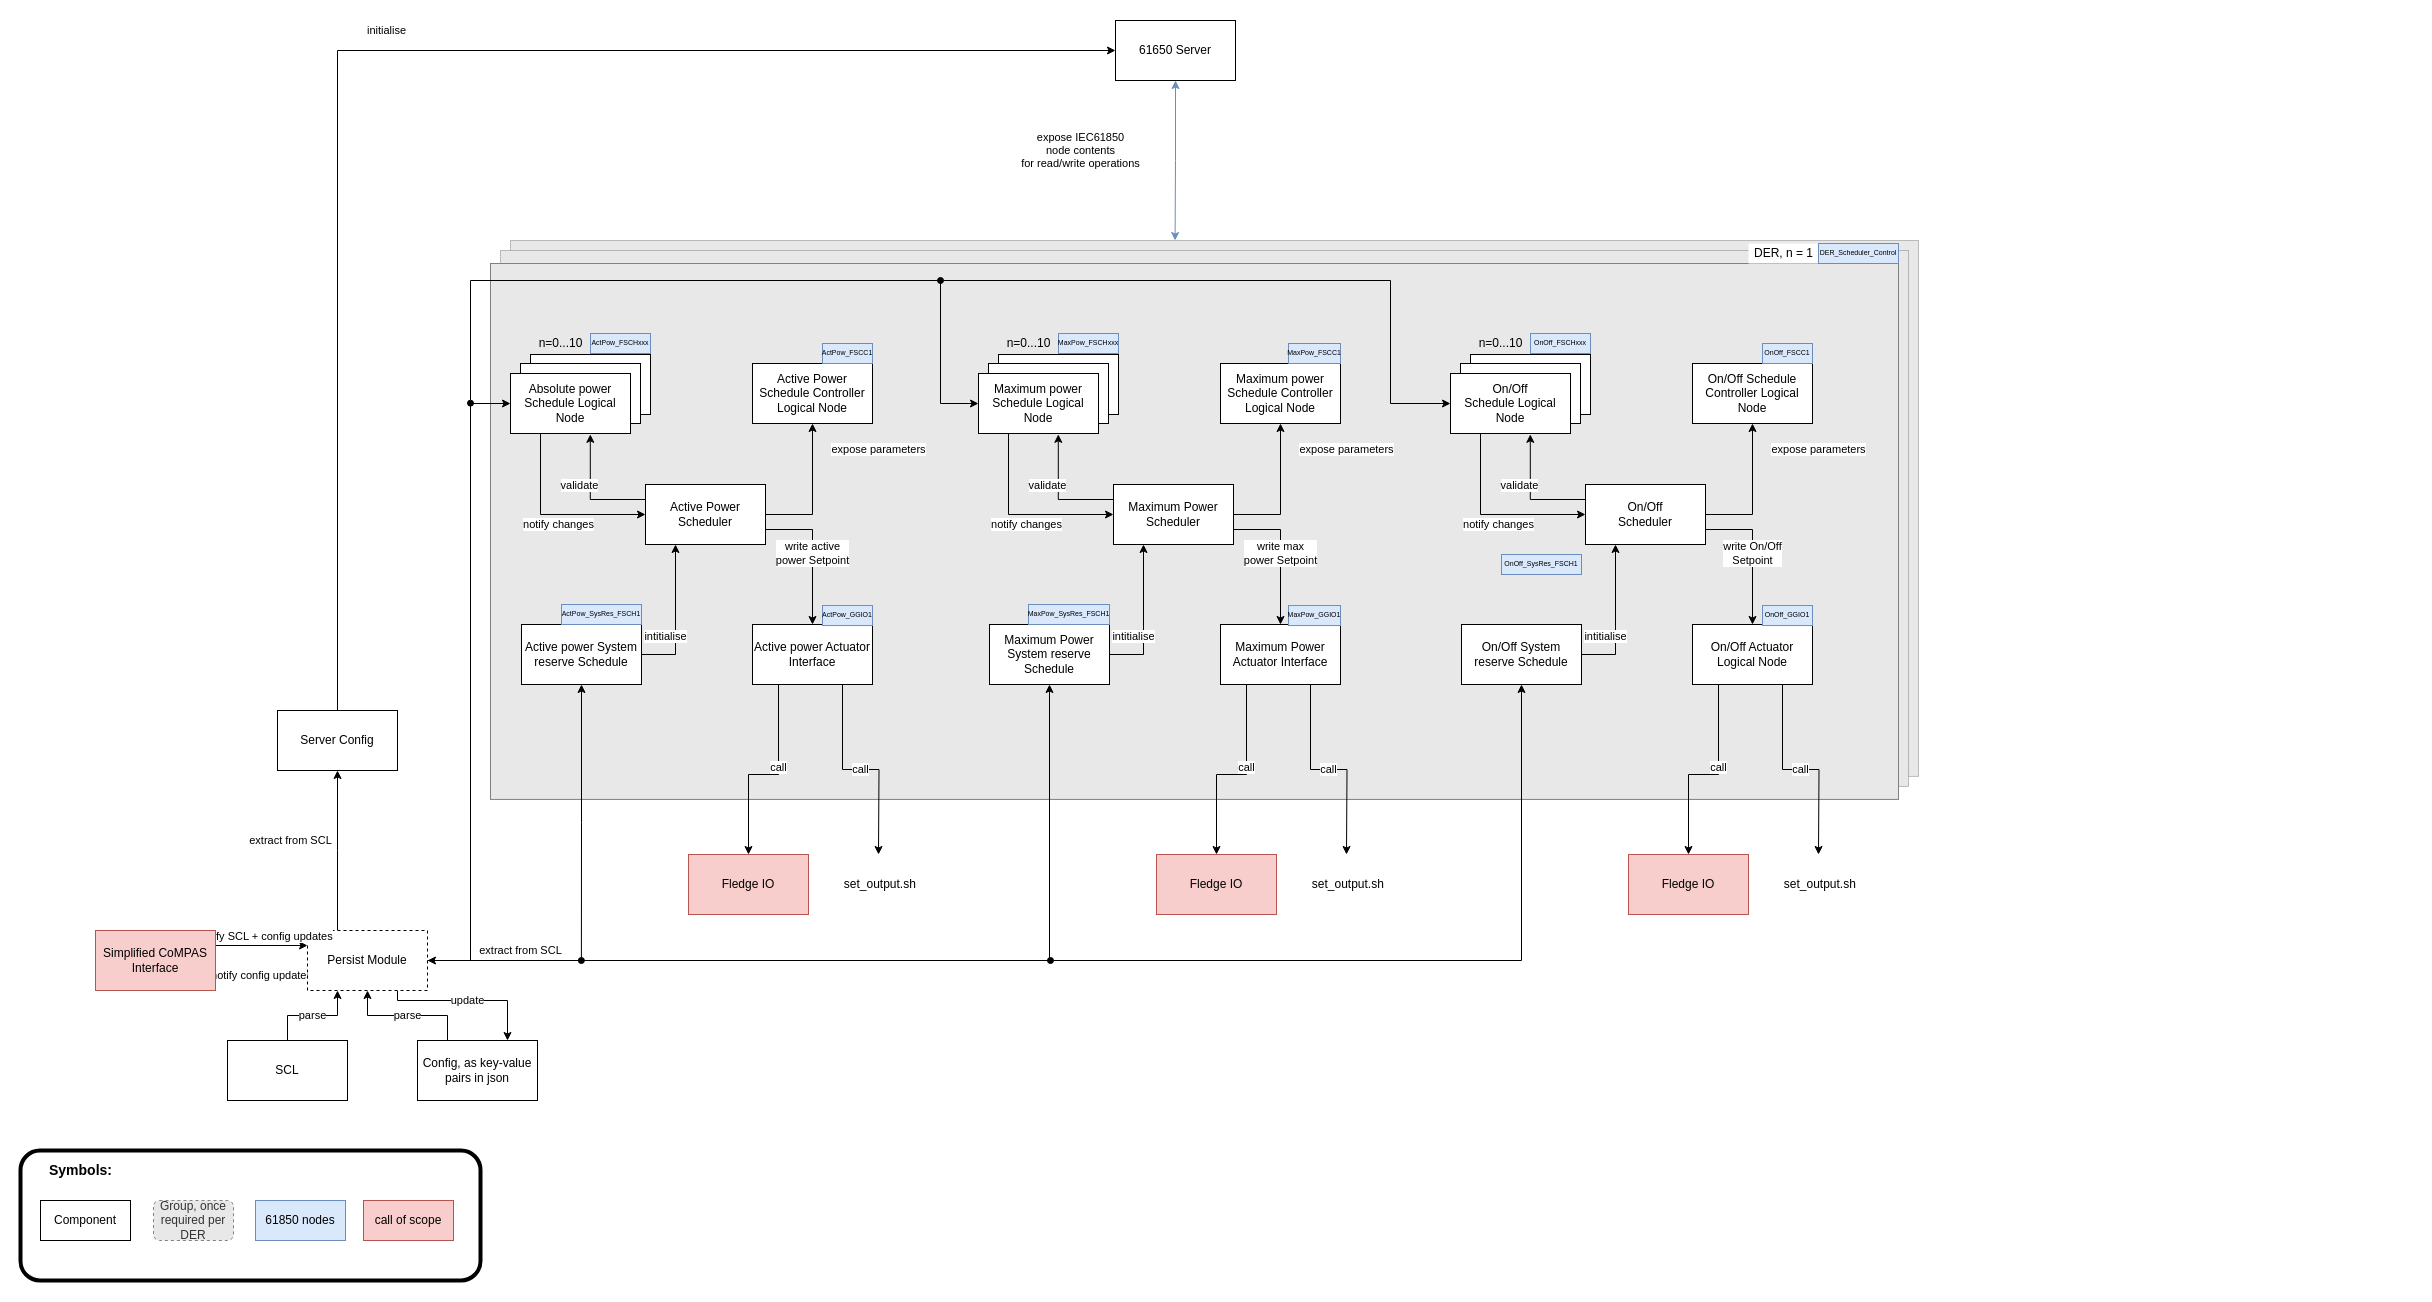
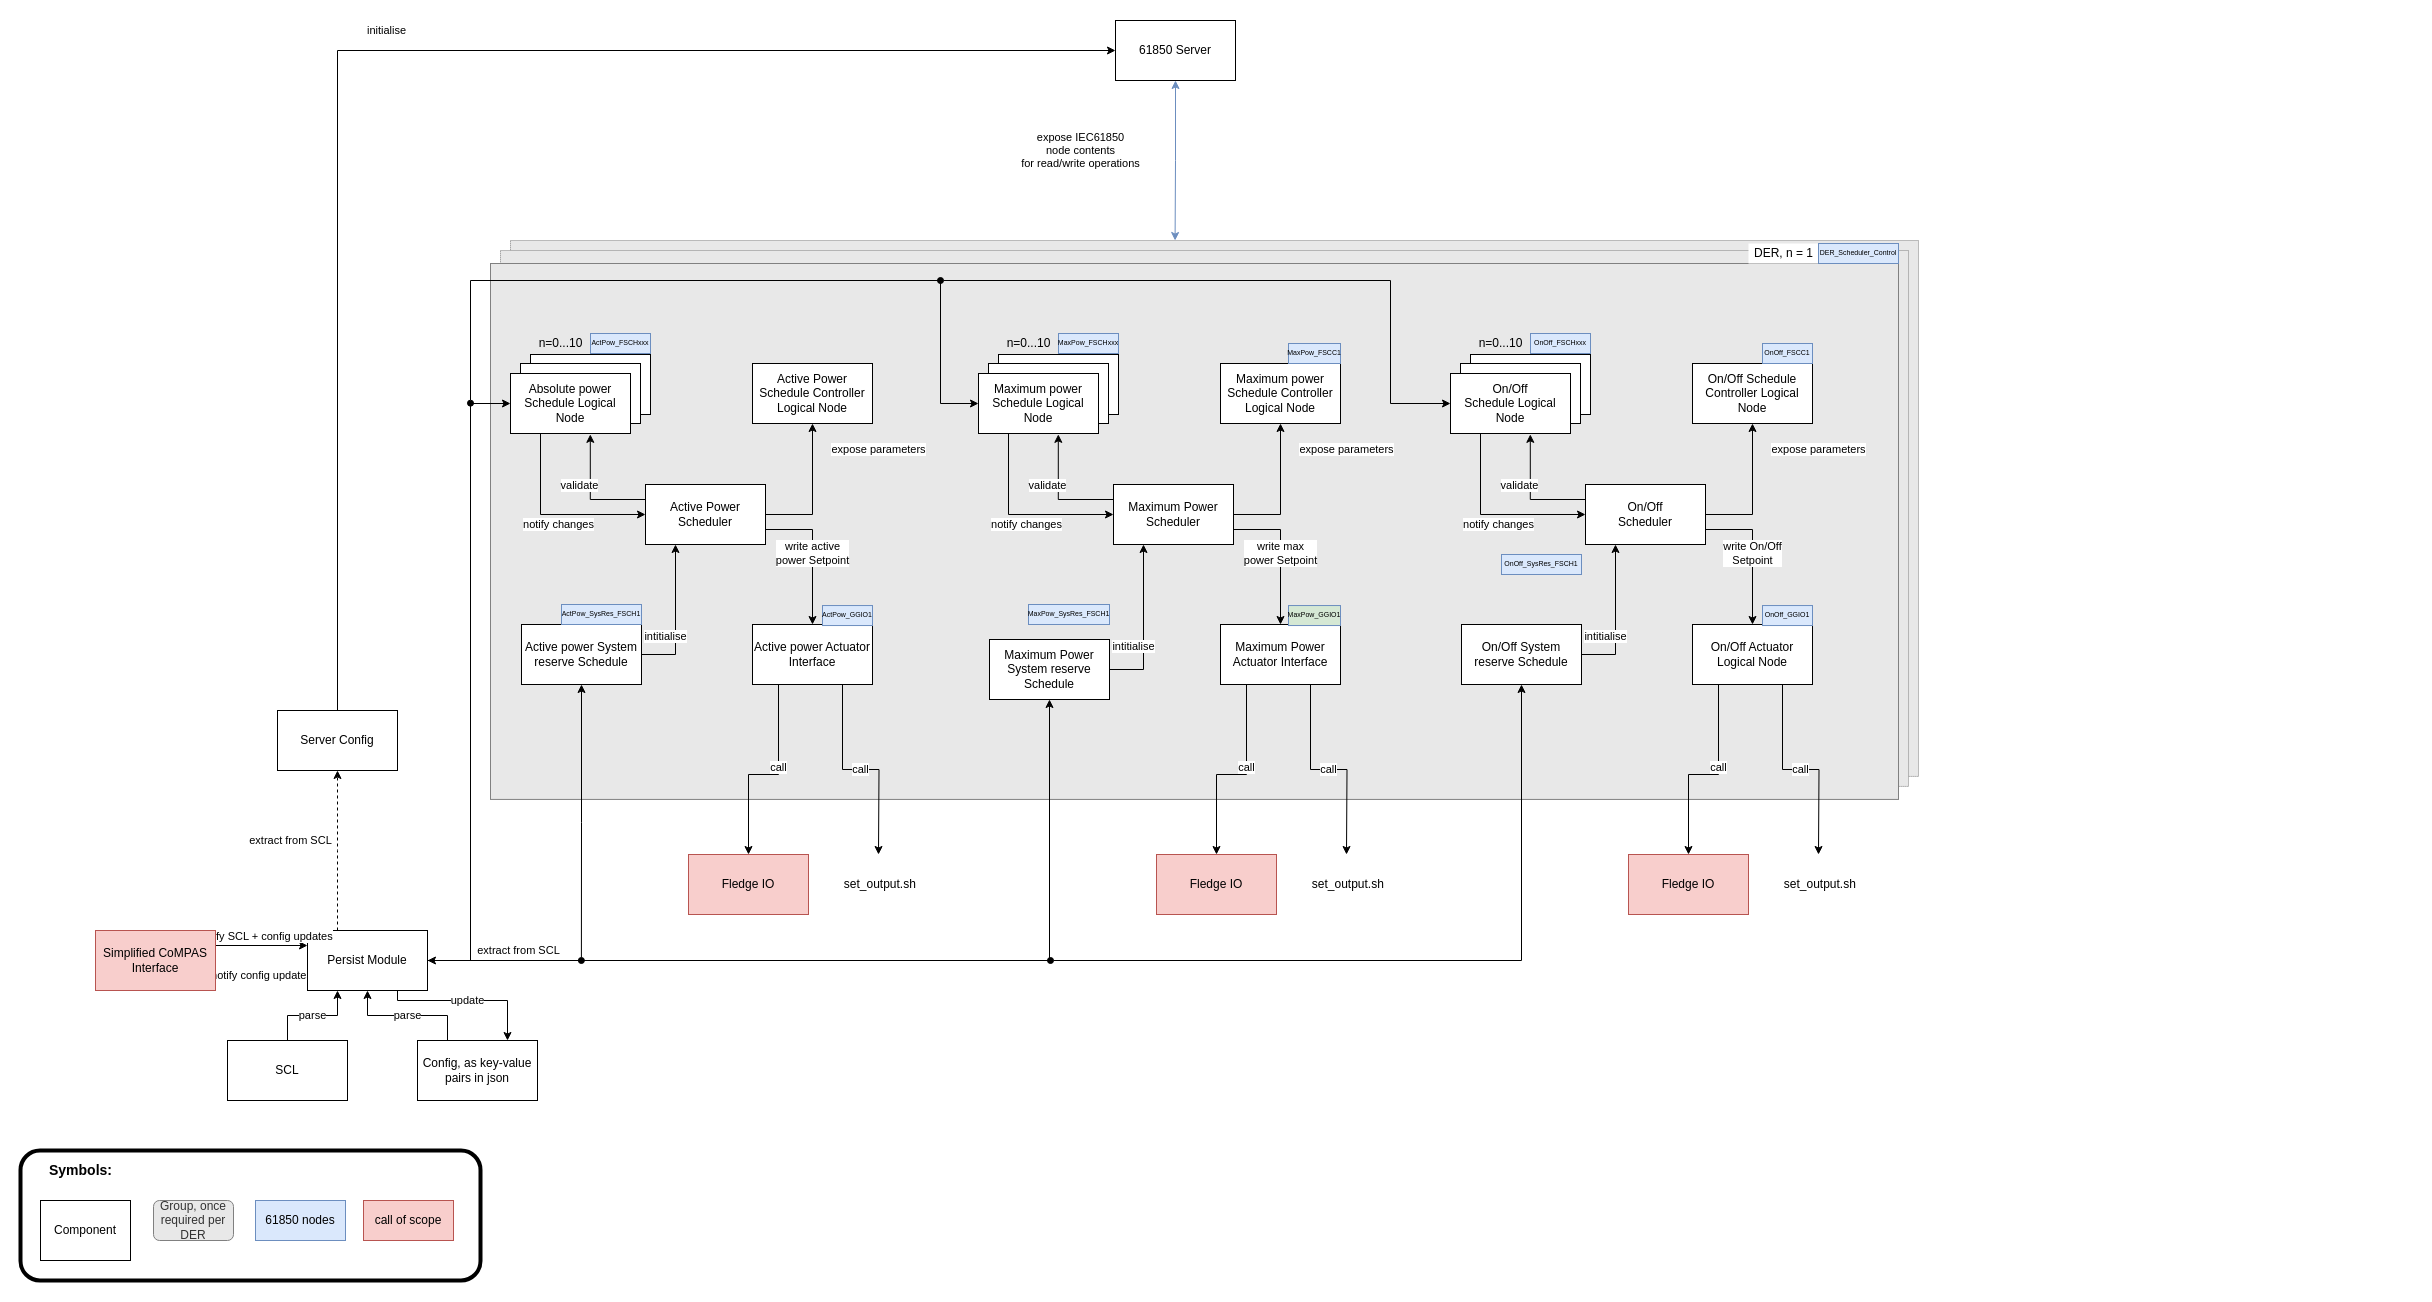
(1176, 51) -> (1176, 51)
(848, 354) -> none
(1315, 616) -> (1315, 616)
(1050, 655) -> (1050, 670)
(338, 855) -> (338, 855)
(368, 961) -> (368, 961)
(86, 1221) -> (86, 1231)
(194, 1221) -> (194, 1221)
